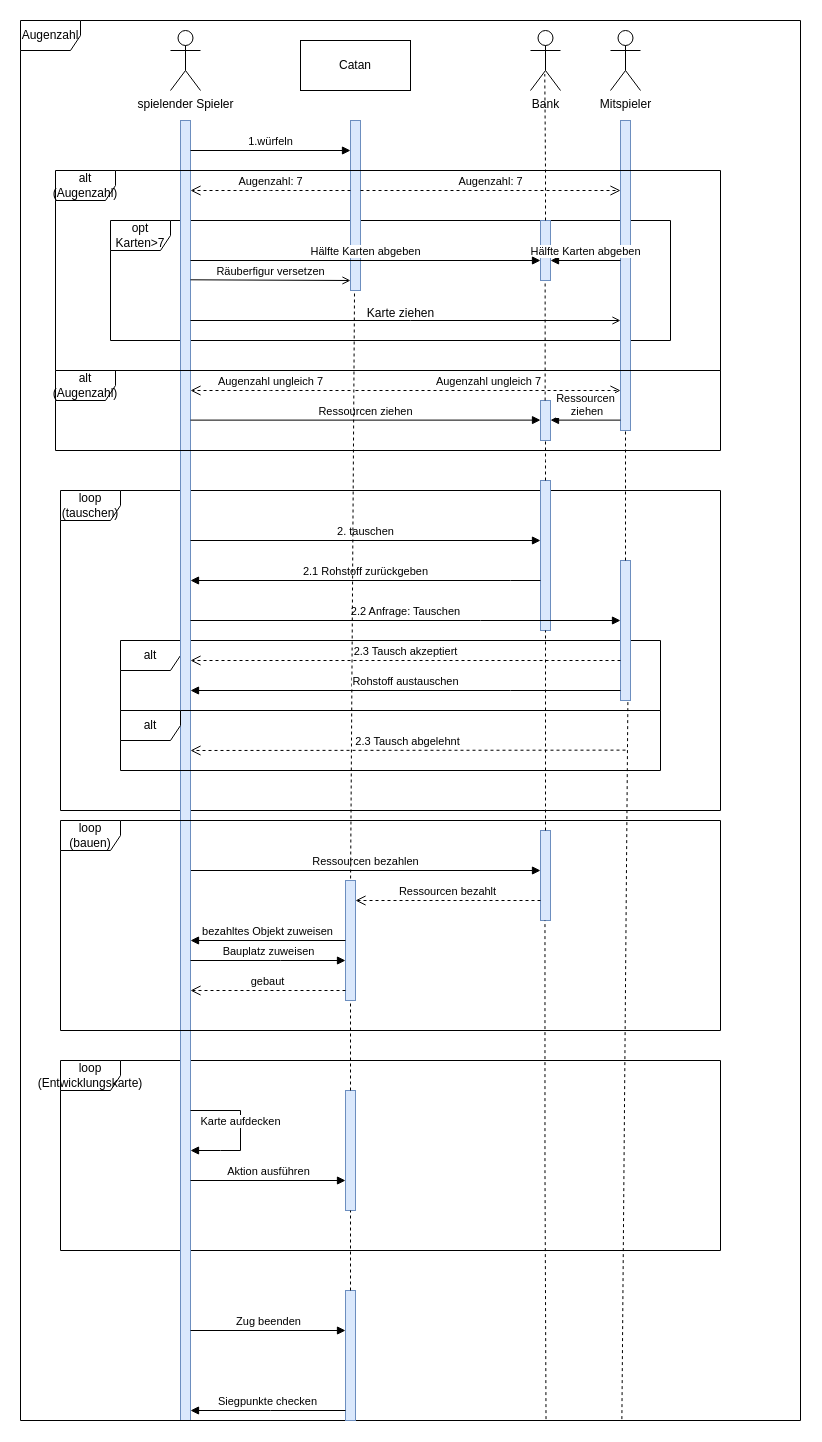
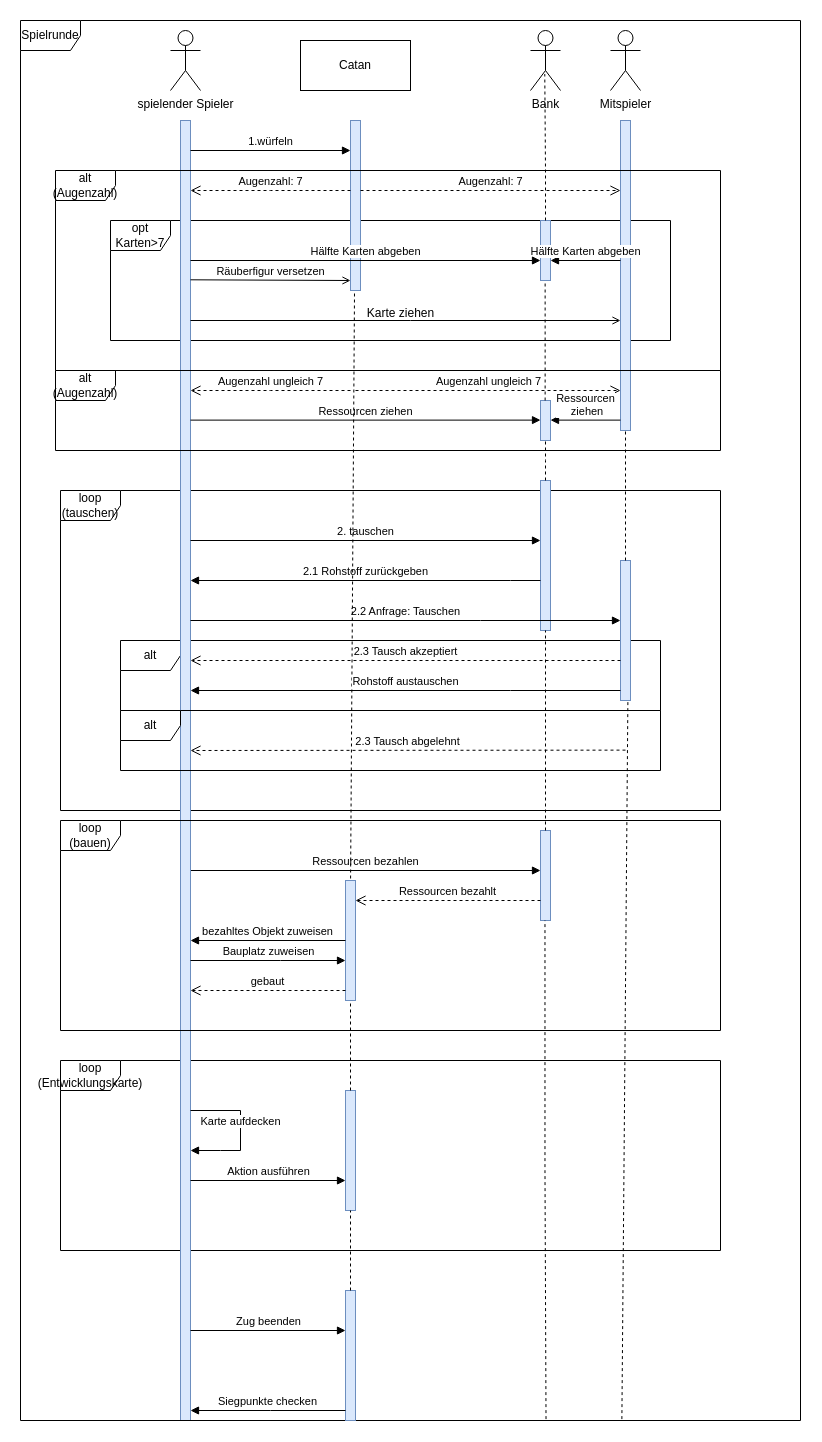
(51, 36) -> (51, 36)
